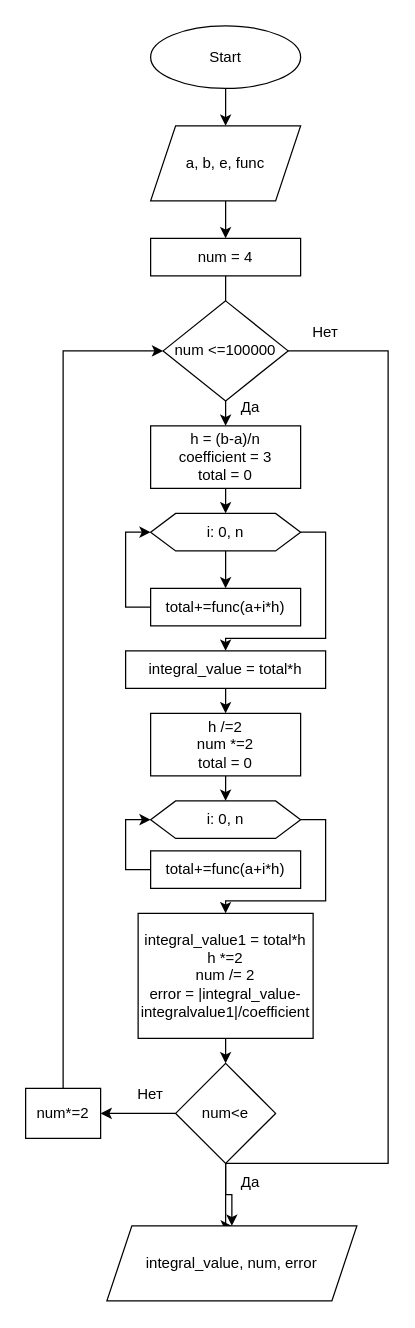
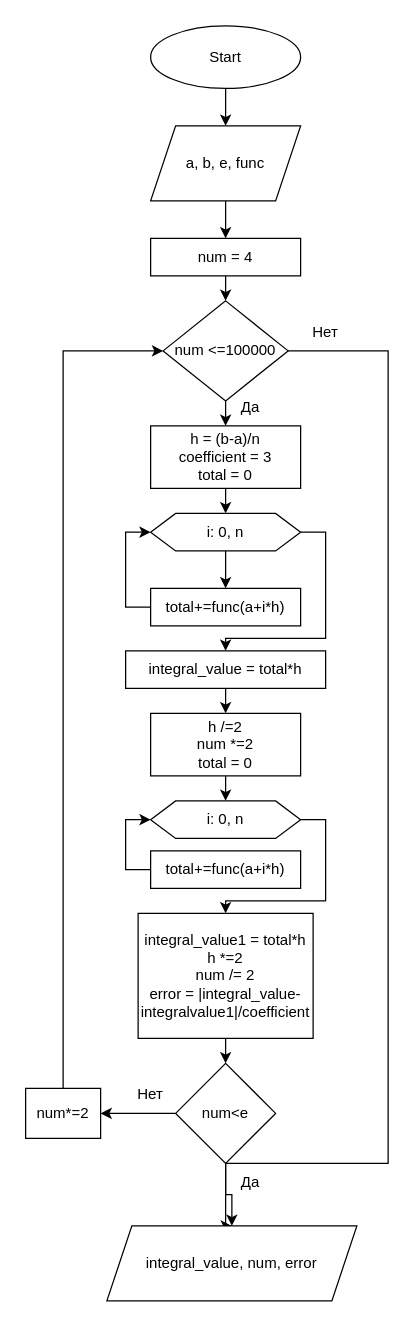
(226, 294) -> (226, 291)
